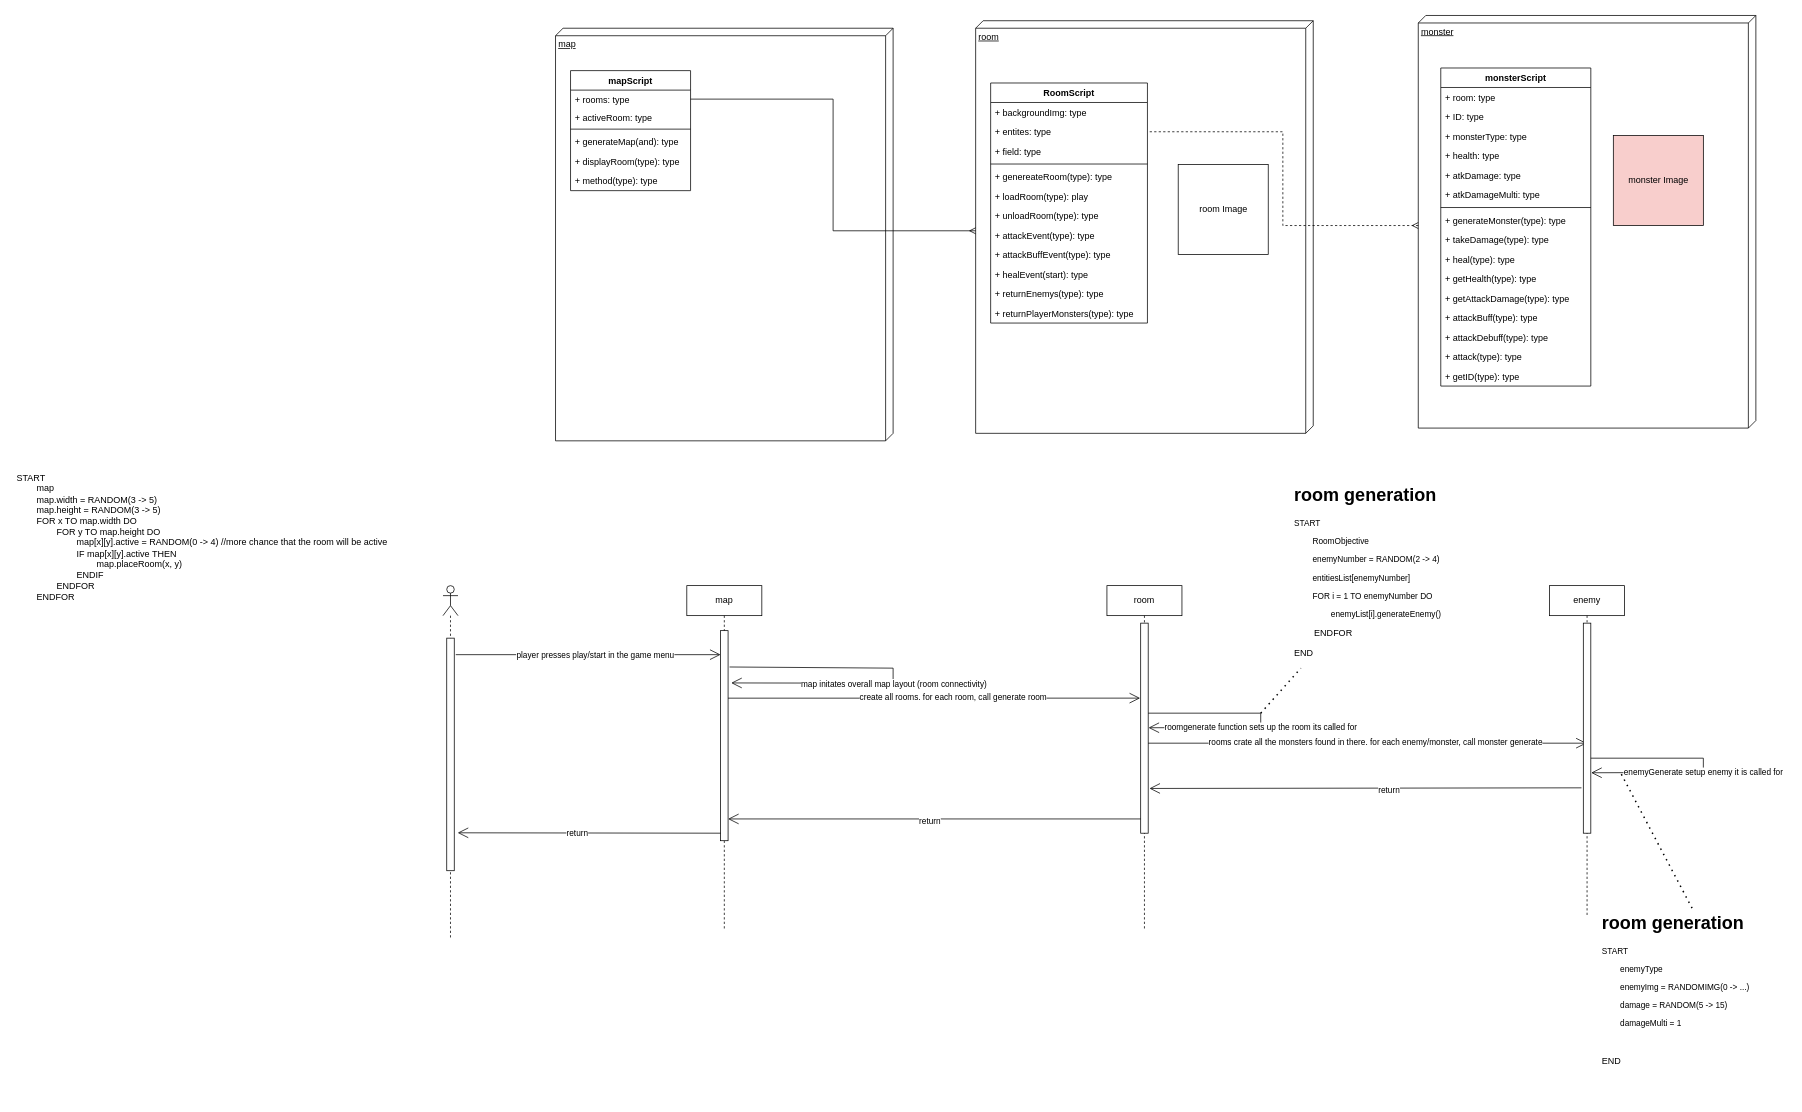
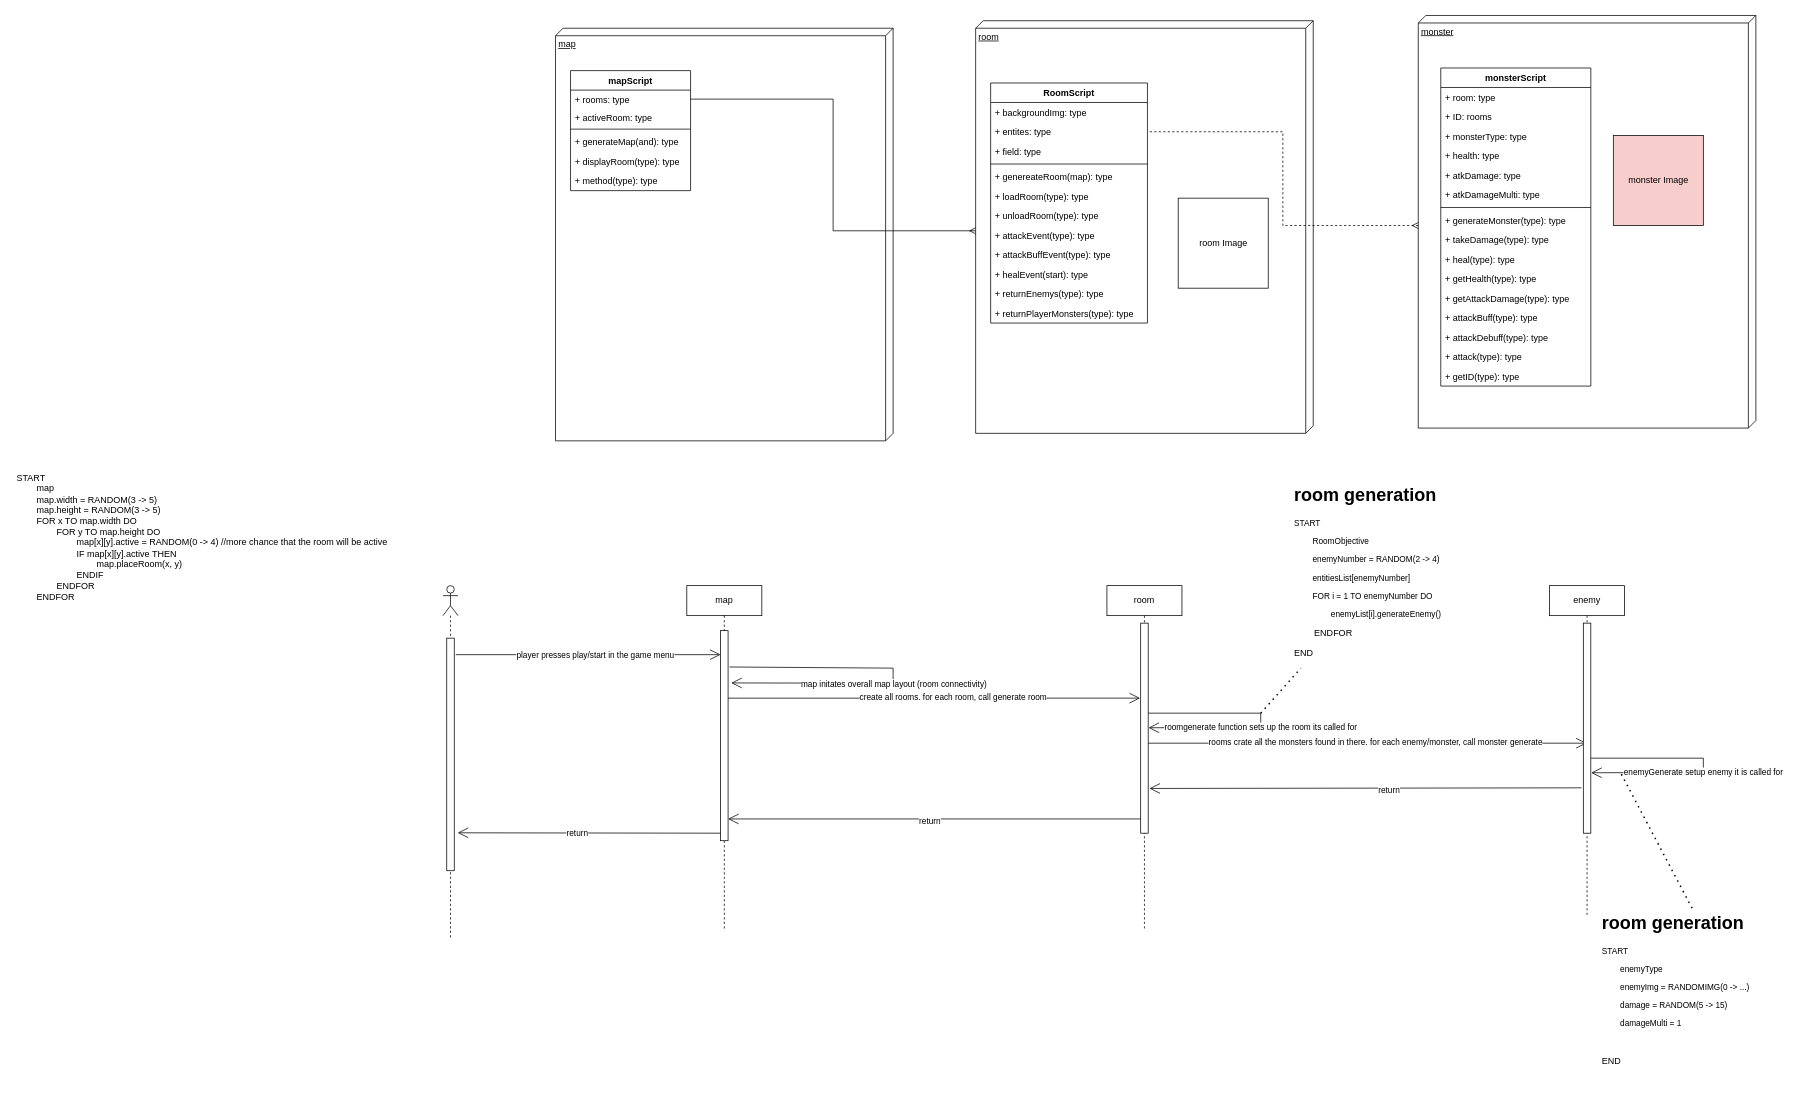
(1466, 117) -> (1469, 117)
(1059, 177) -> (1057, 177)
(1044, 197) -> (1045, 197)
(1223, 209) -> (1223, 243)
